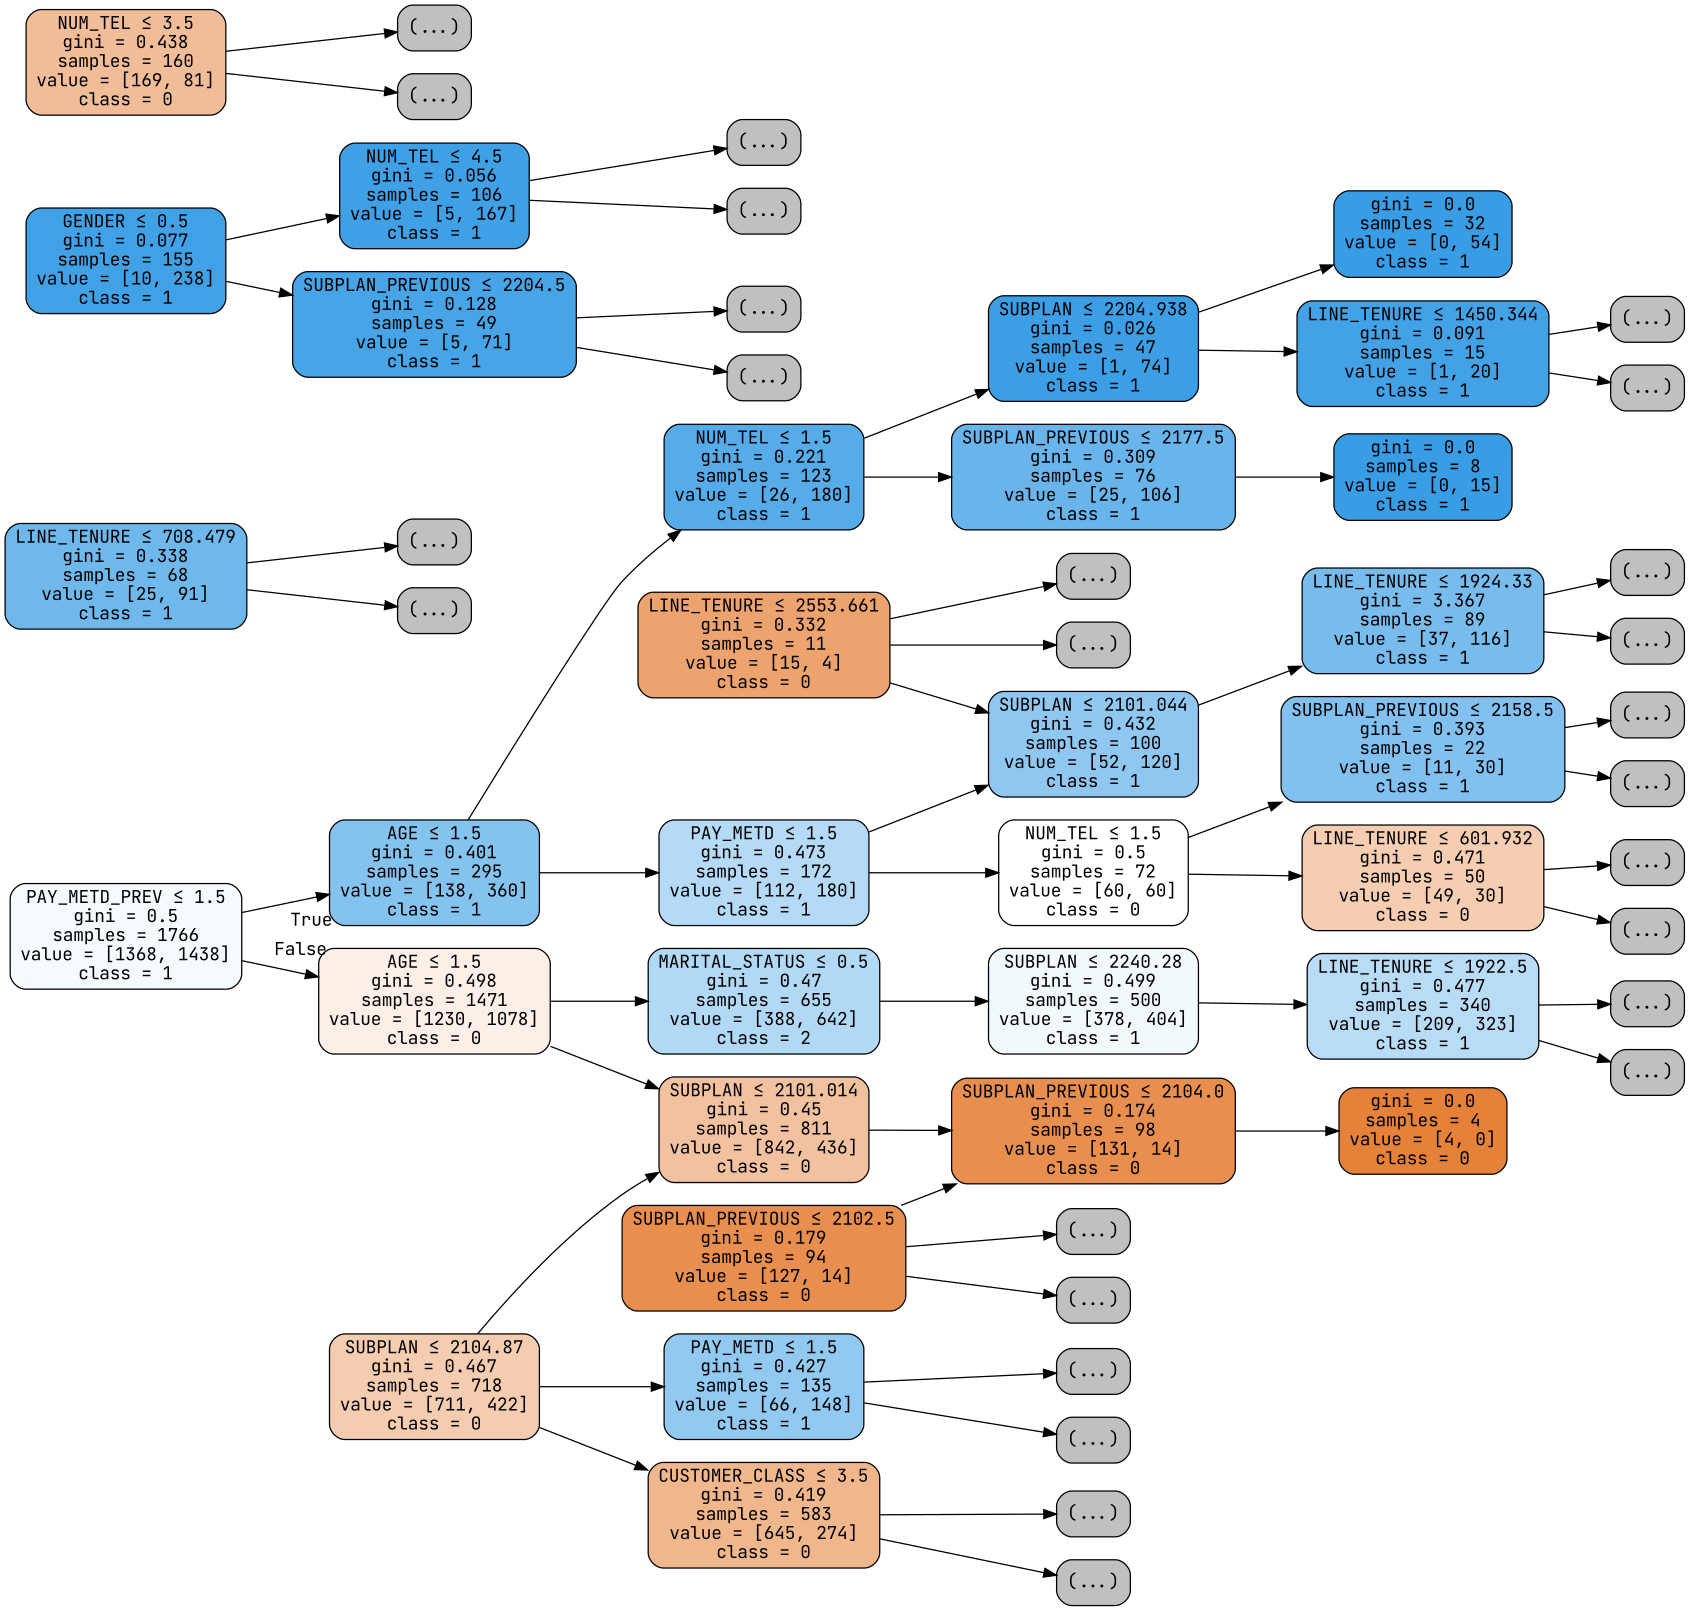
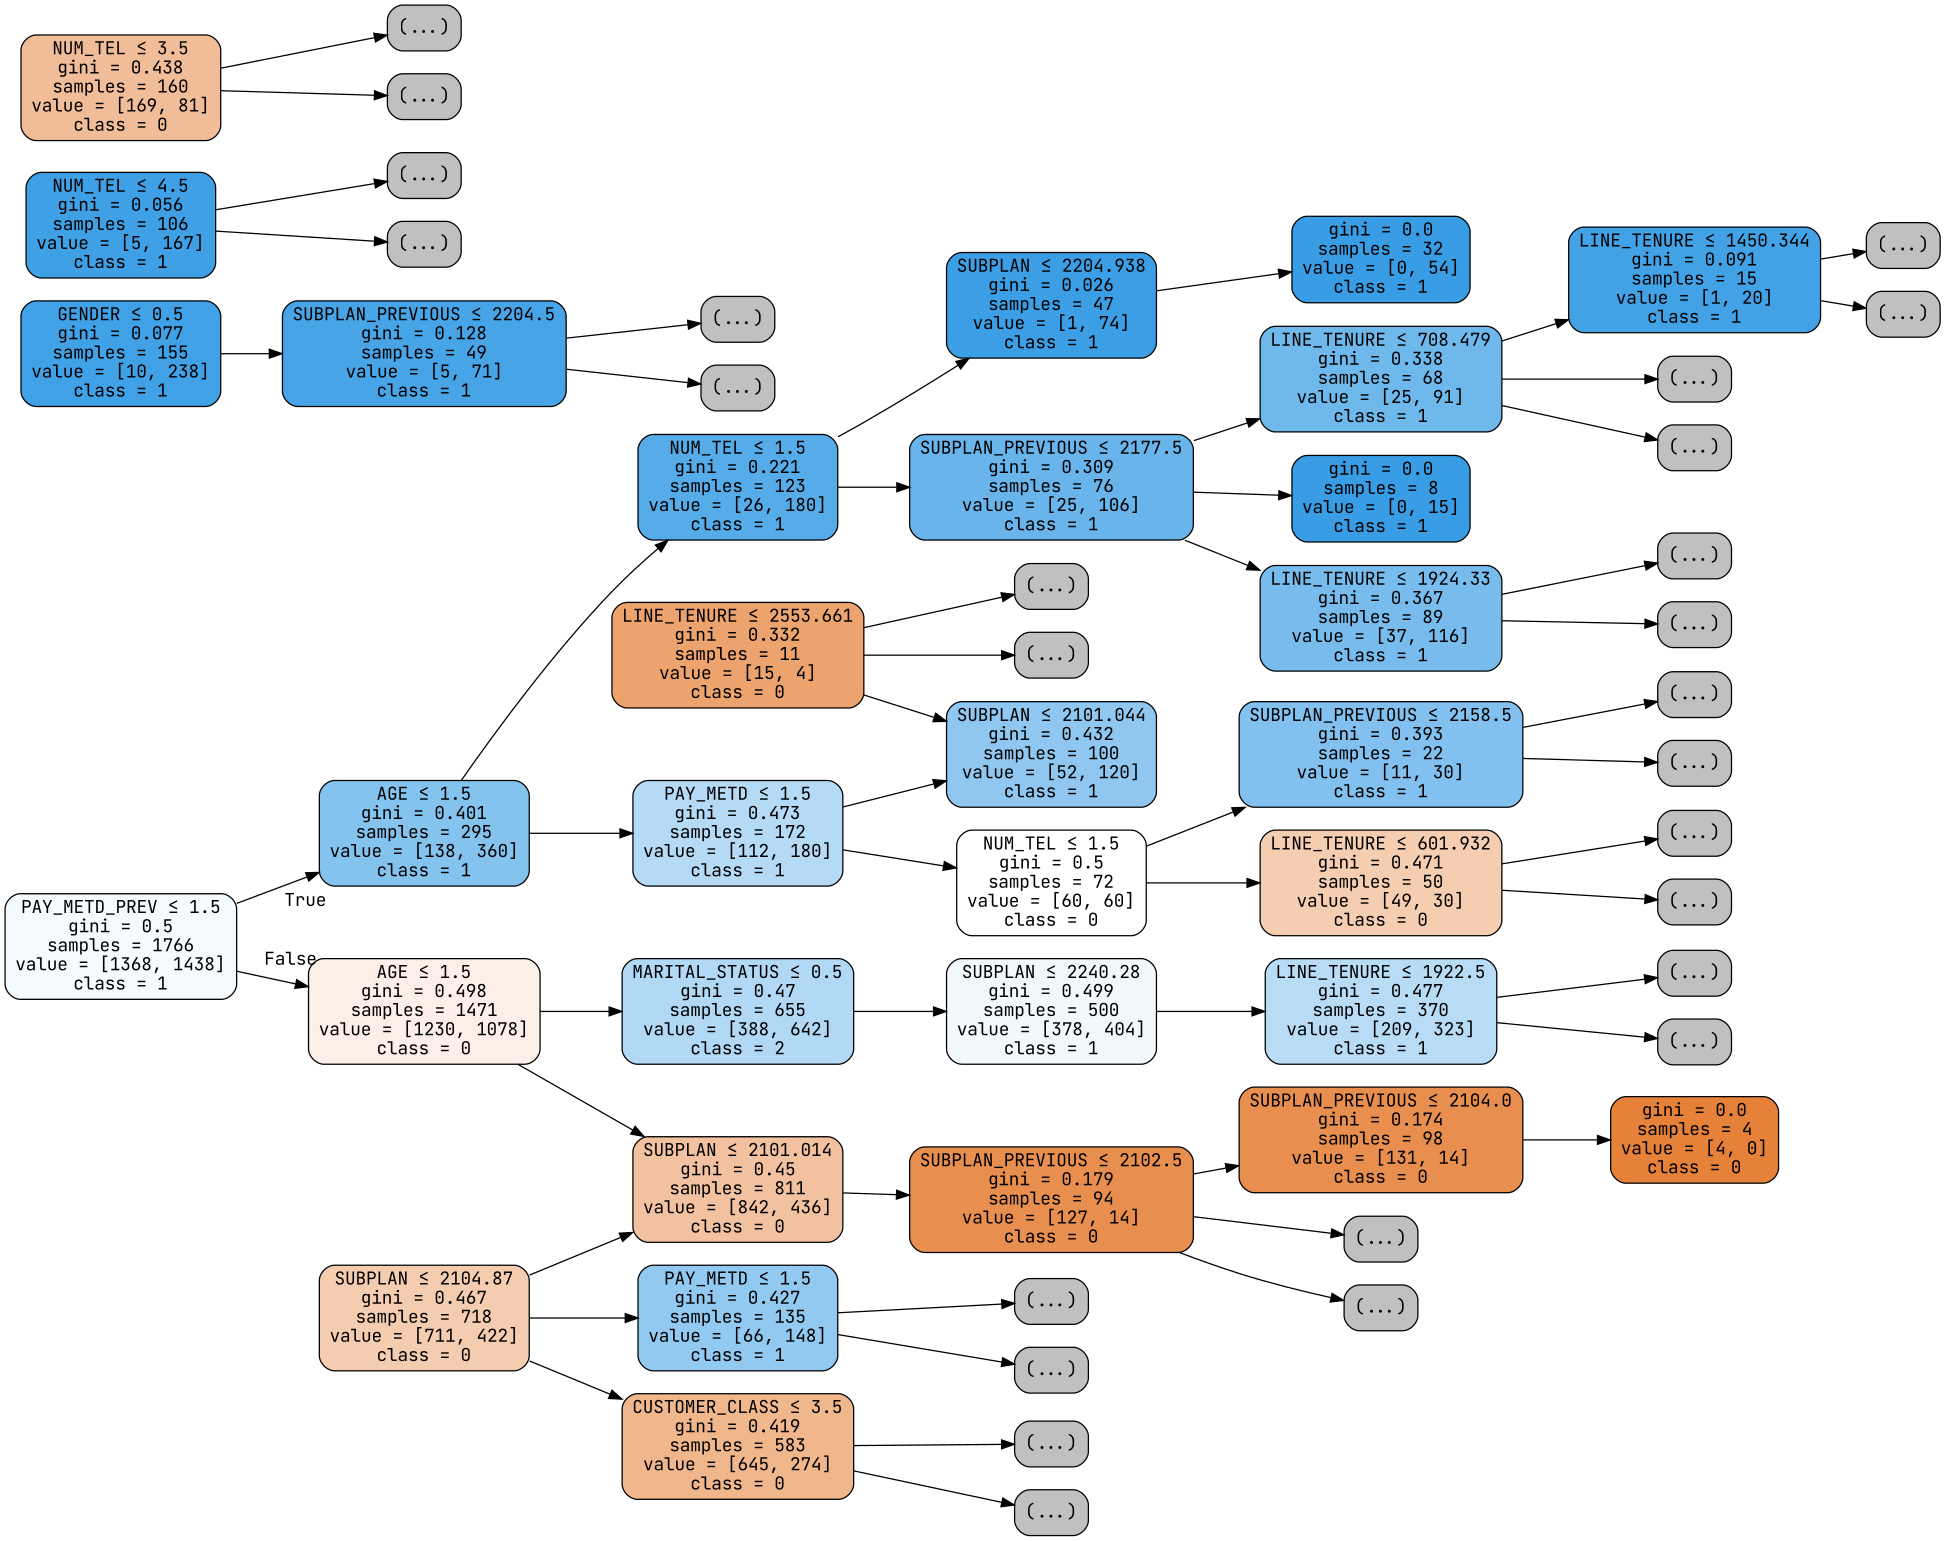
(276, 229) -> none
(1241, 351) -> (1529, 332)
none -> (1221, 432)
(1423, 601) -> (1381, 599)
(1244, 688) -> (1216, 553)
(1423, 1006) -> (1381, 1011)
(904, 1130) -> (870, 1194)
